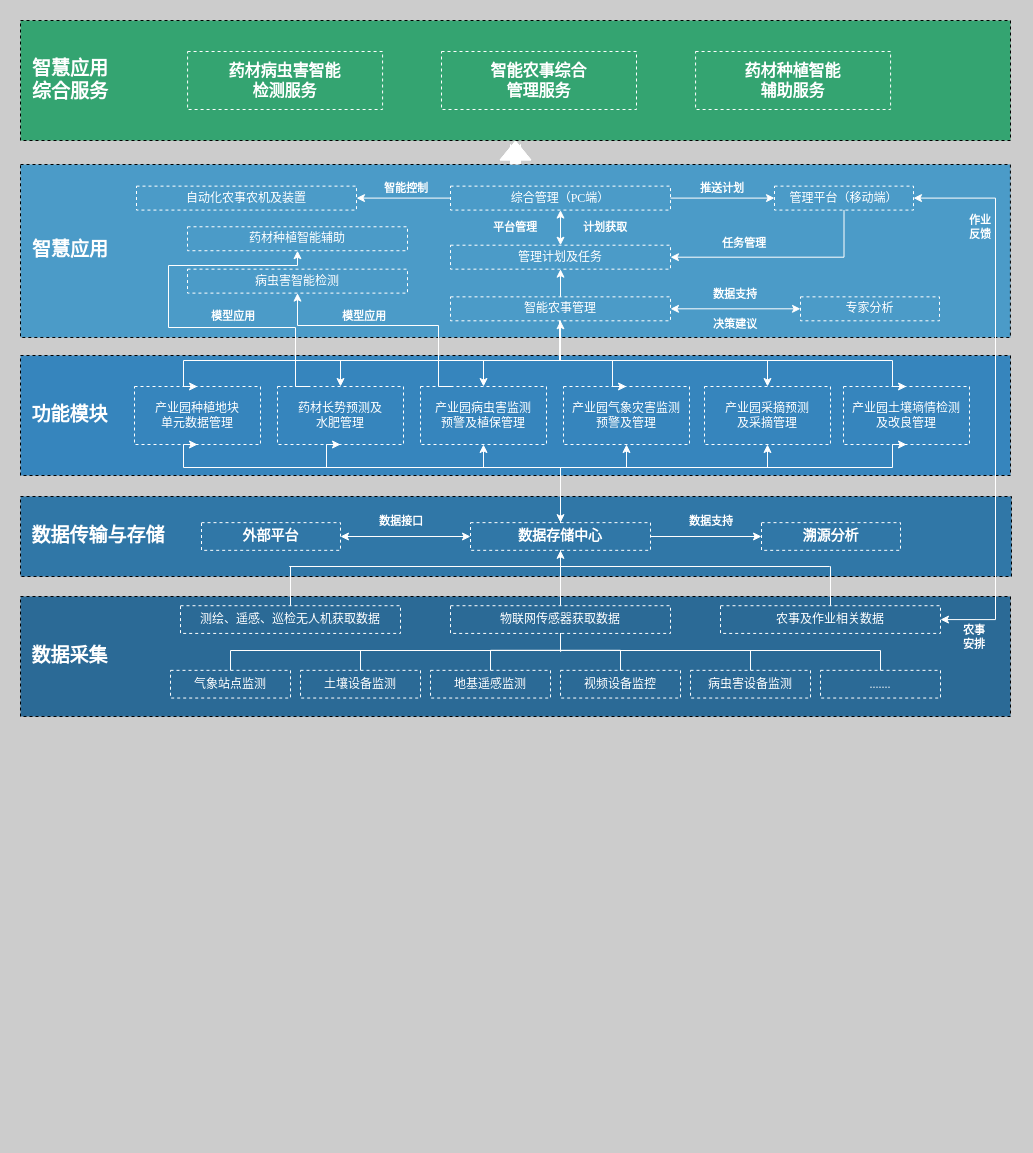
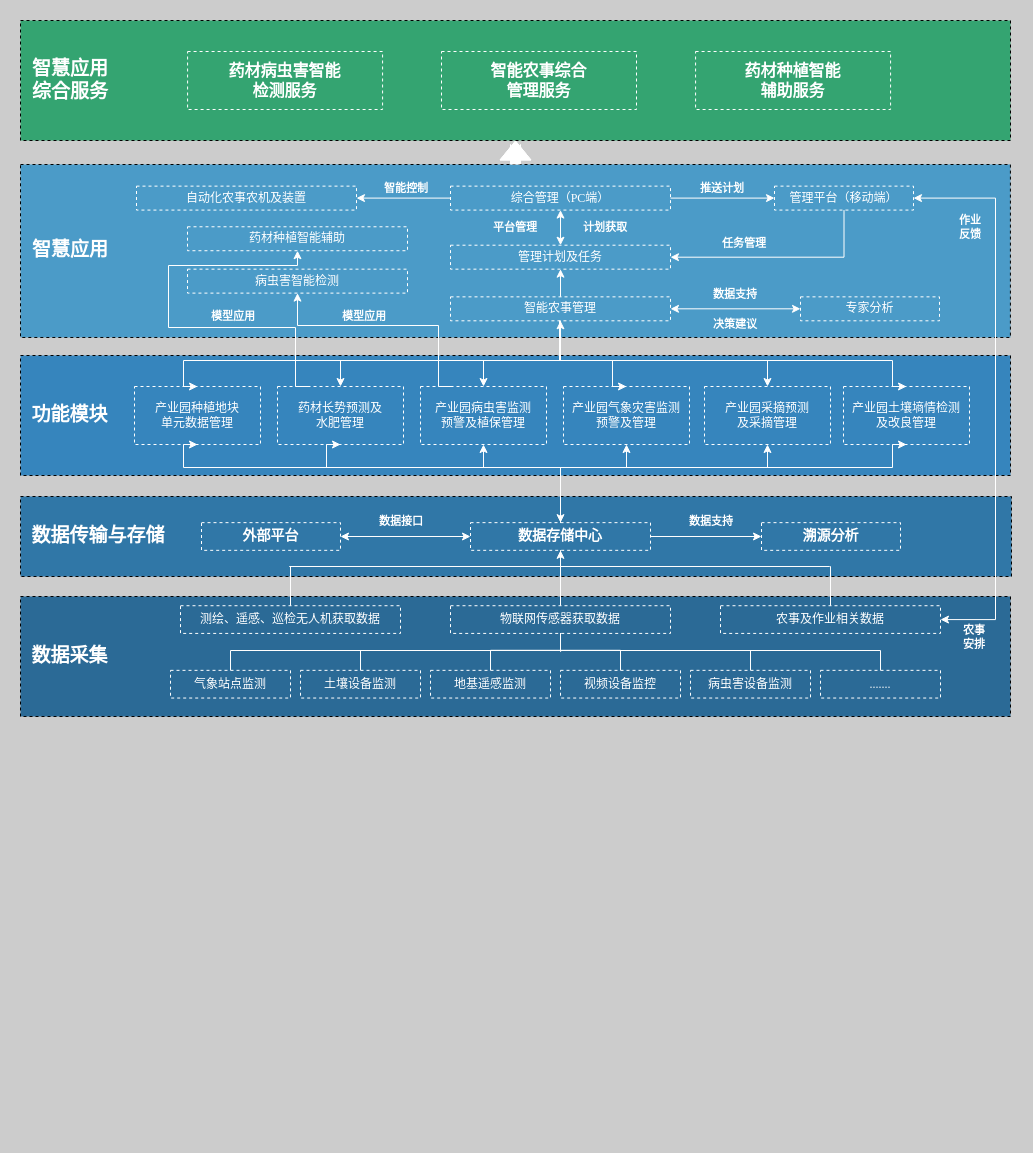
(980, 228) -> (970, 228)
